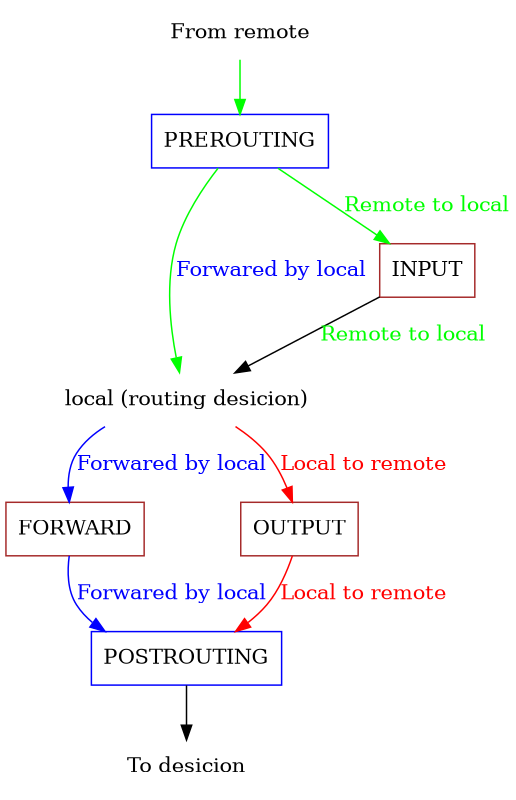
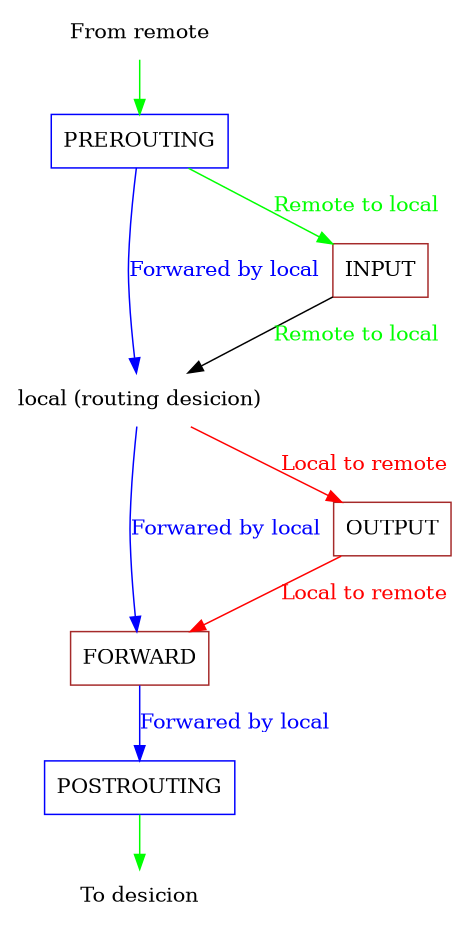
(173, 257) -> (128, 263)
(275, 593) -> (272, 590)
(187, 705) -> (140, 835)
